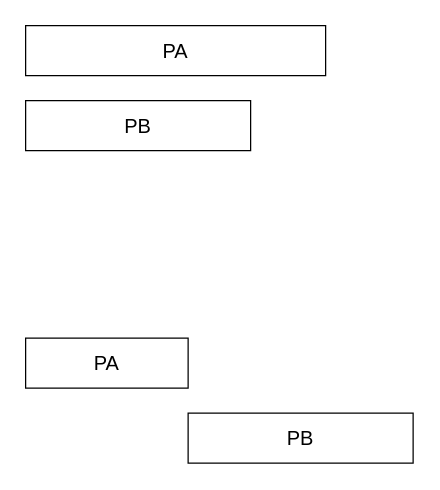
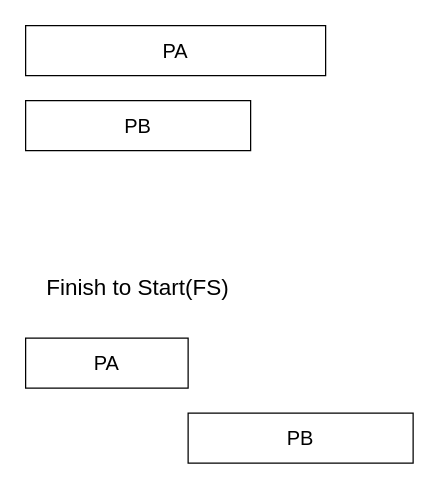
none -> (138, 288)
